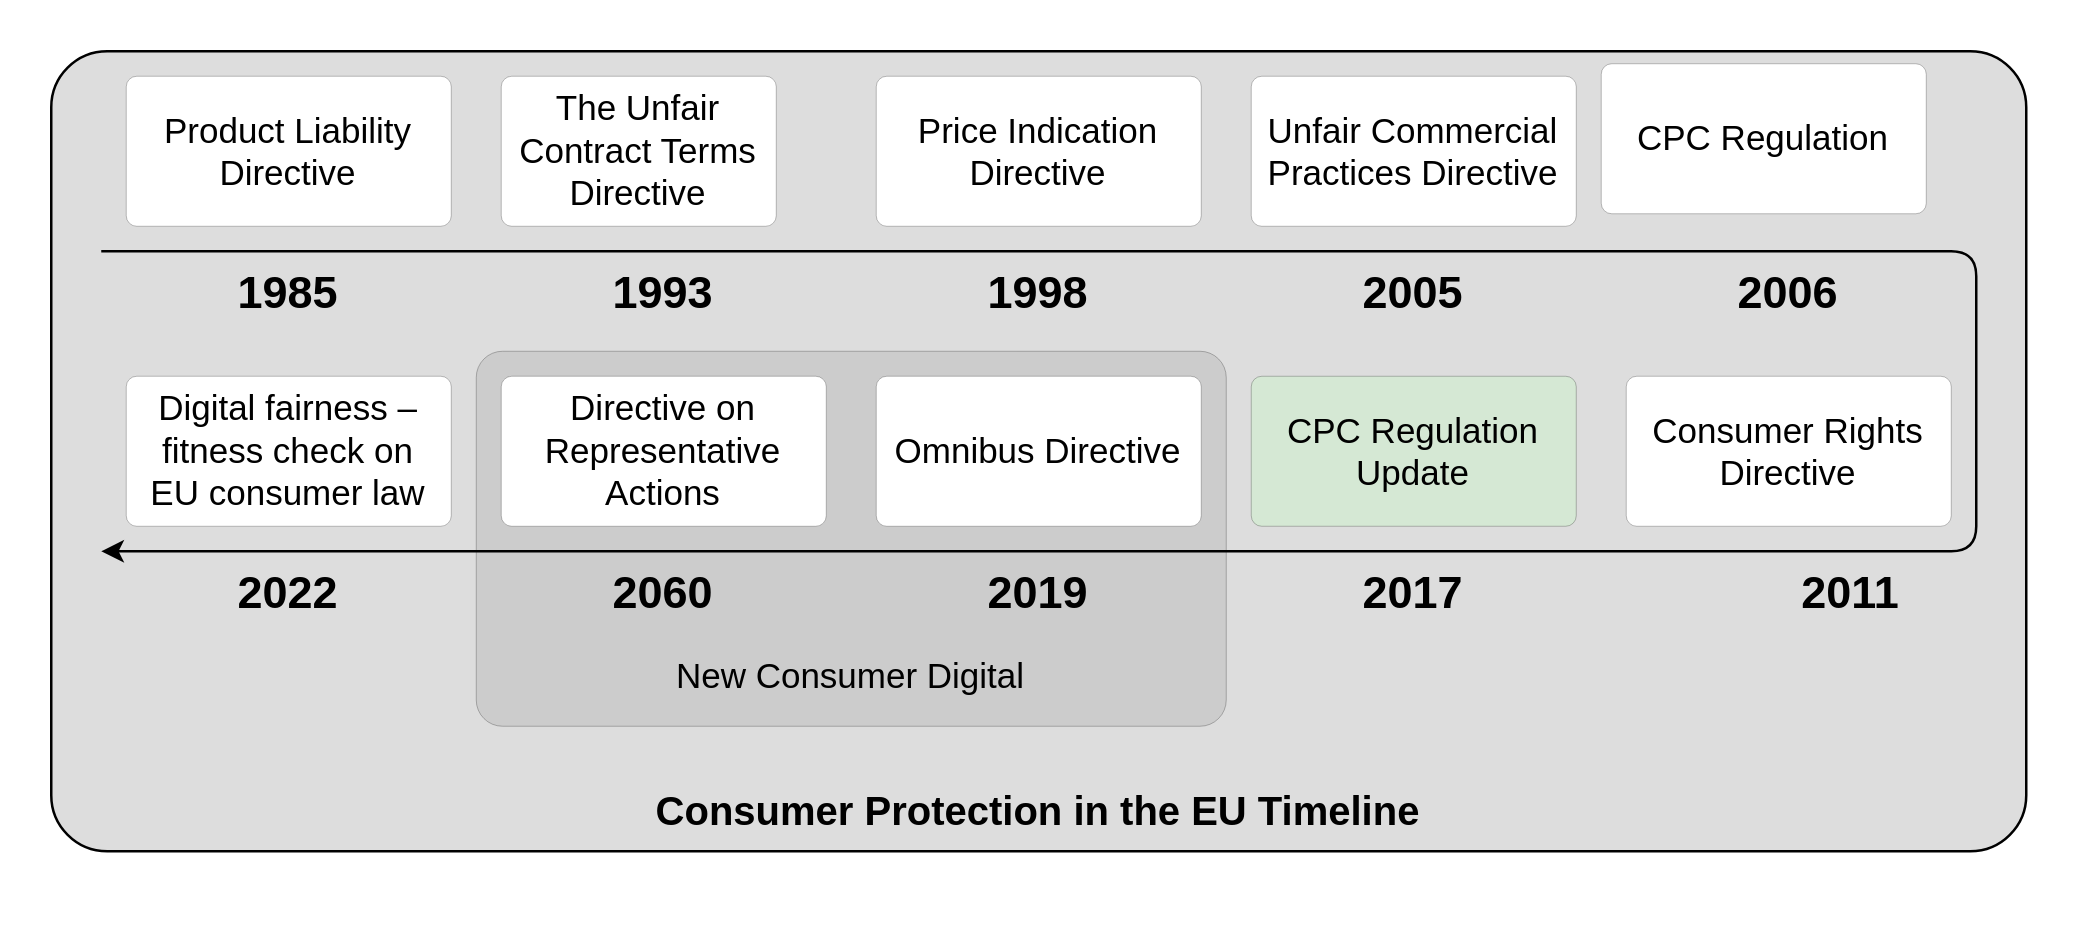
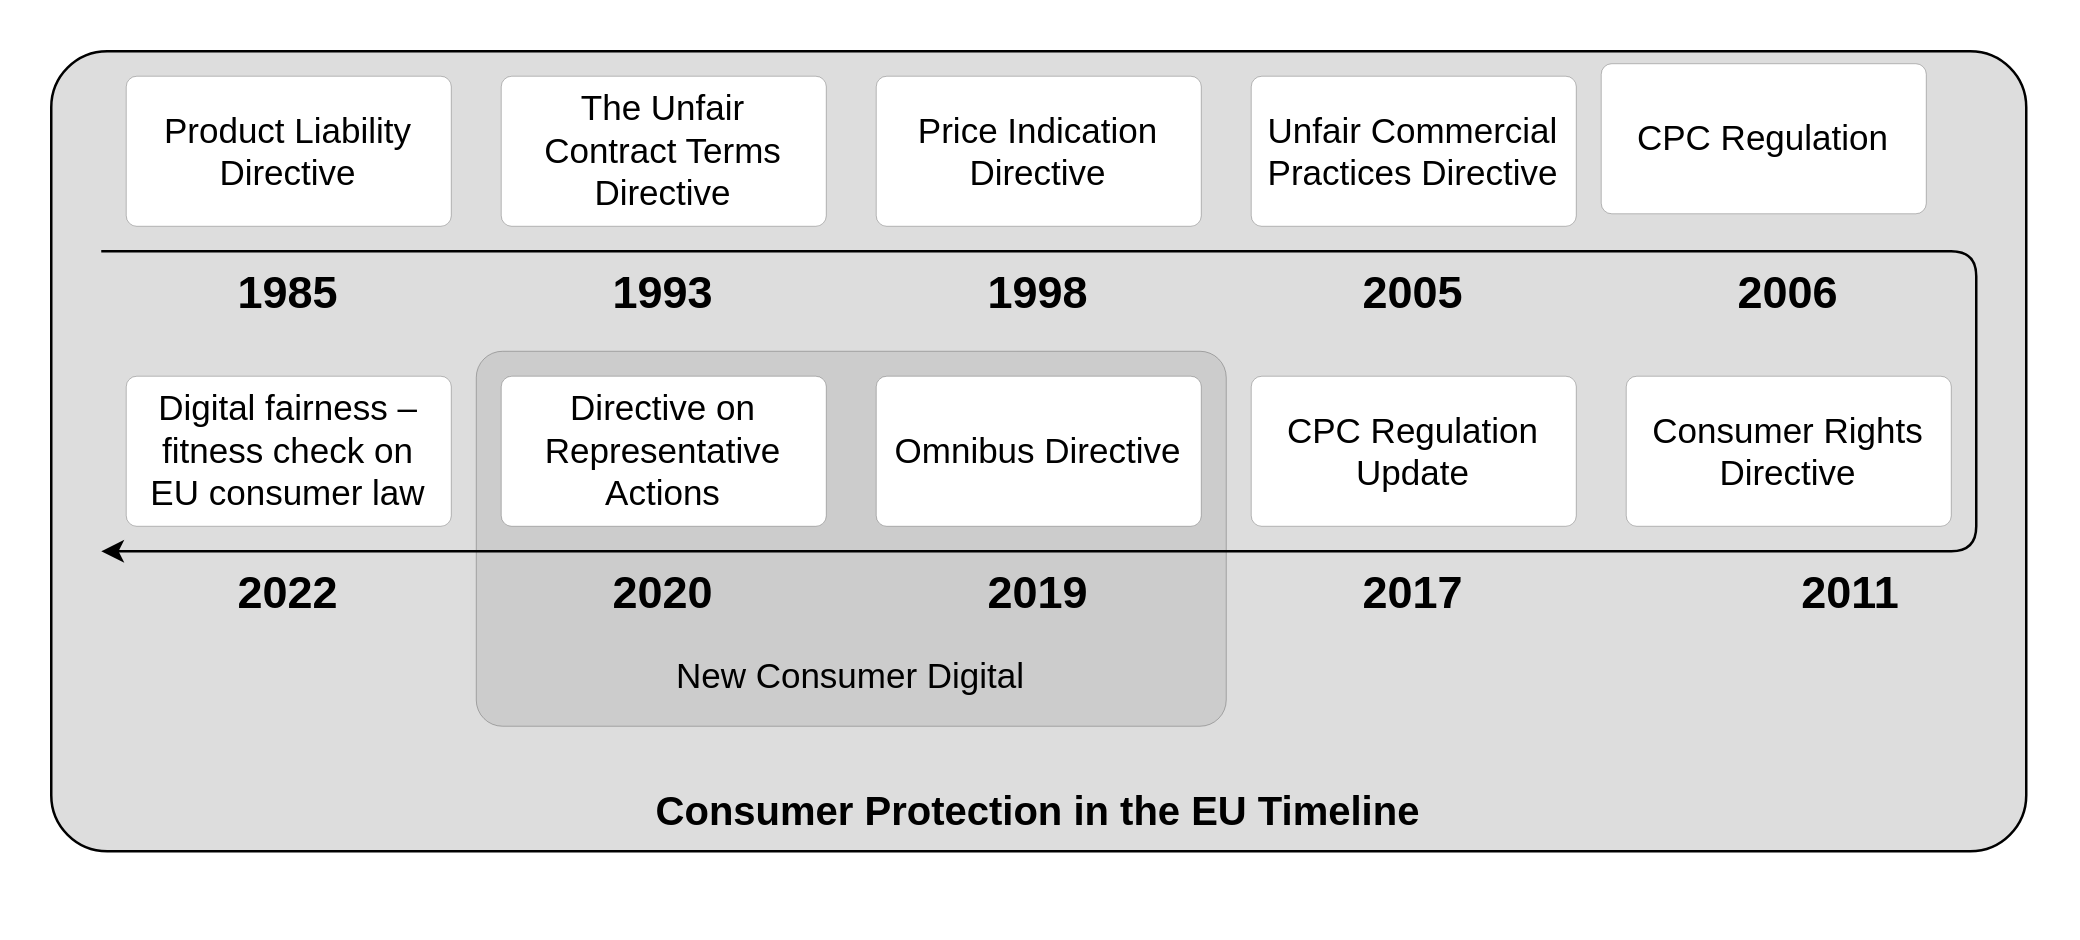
(639, 151) -> (664, 151)
(1414, 451) -> (1414, 451)
(664, 596) -> (664, 596)
